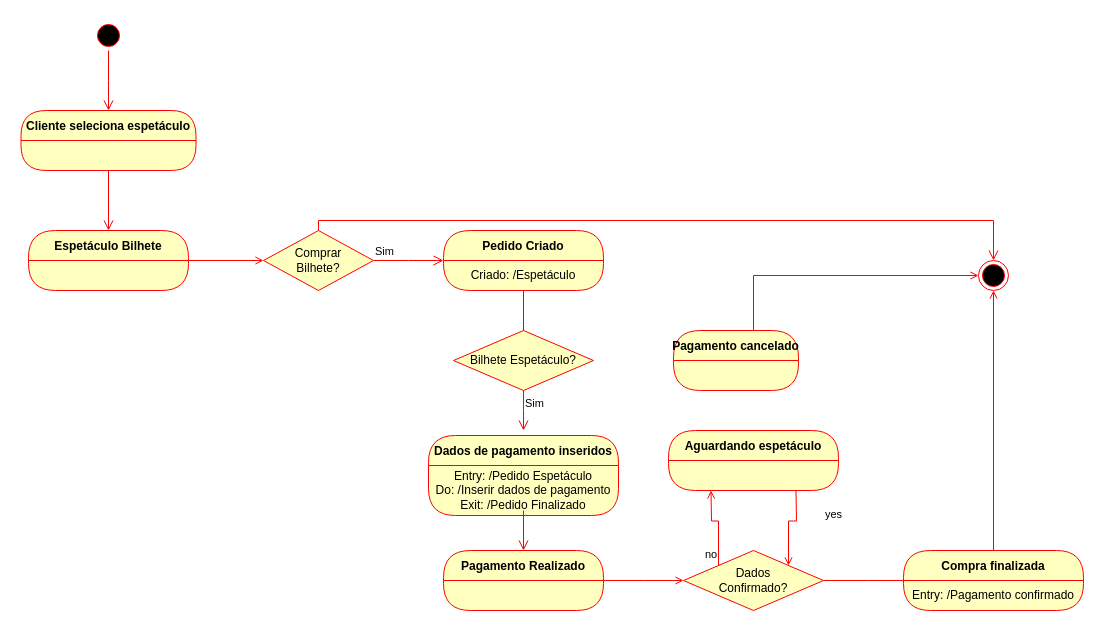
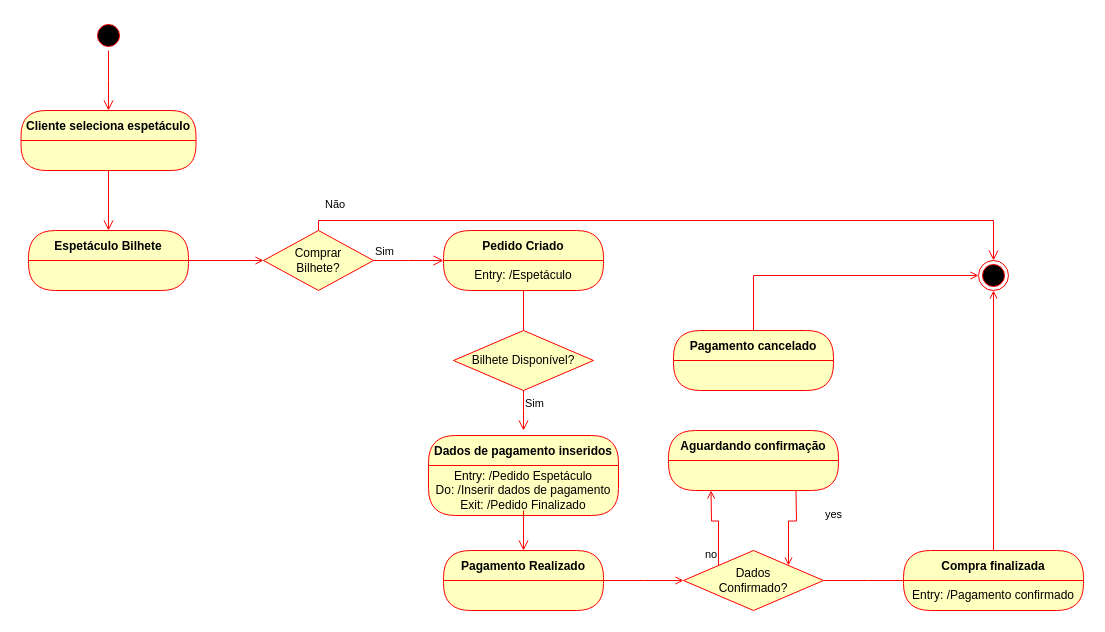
none -> (344, 206)
(524, 276) -> (524, 276)
(524, 361) -> (524, 361)
(736, 361) -> (754, 361)
(753, 446) -> (753, 446)
